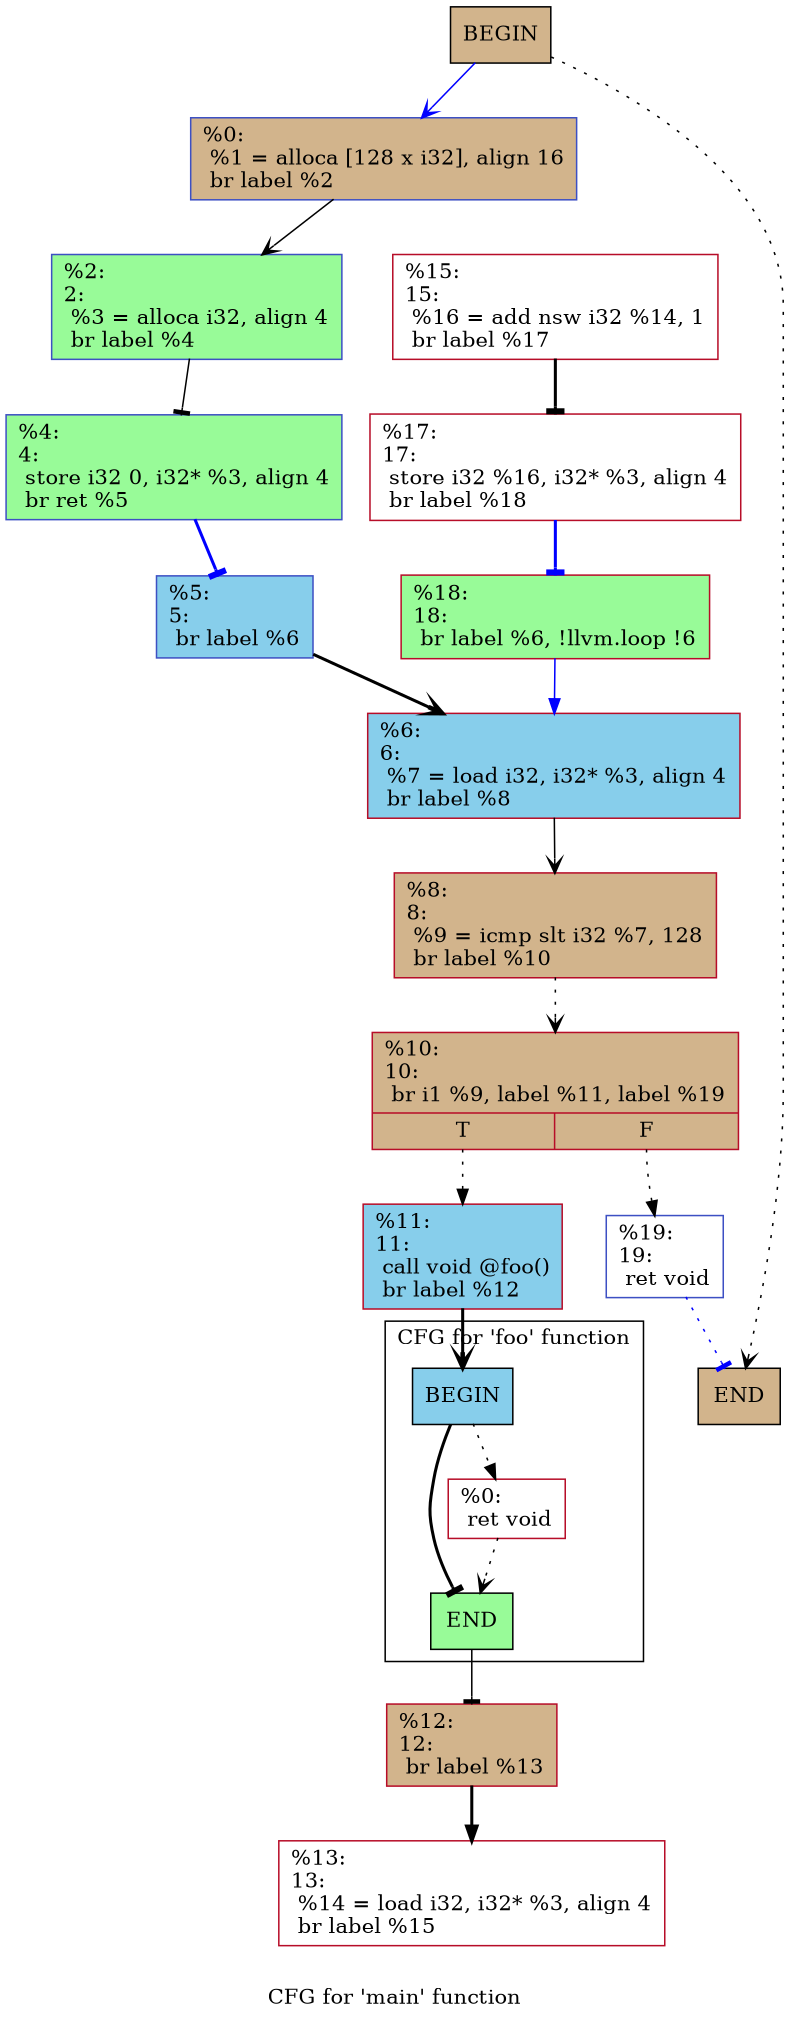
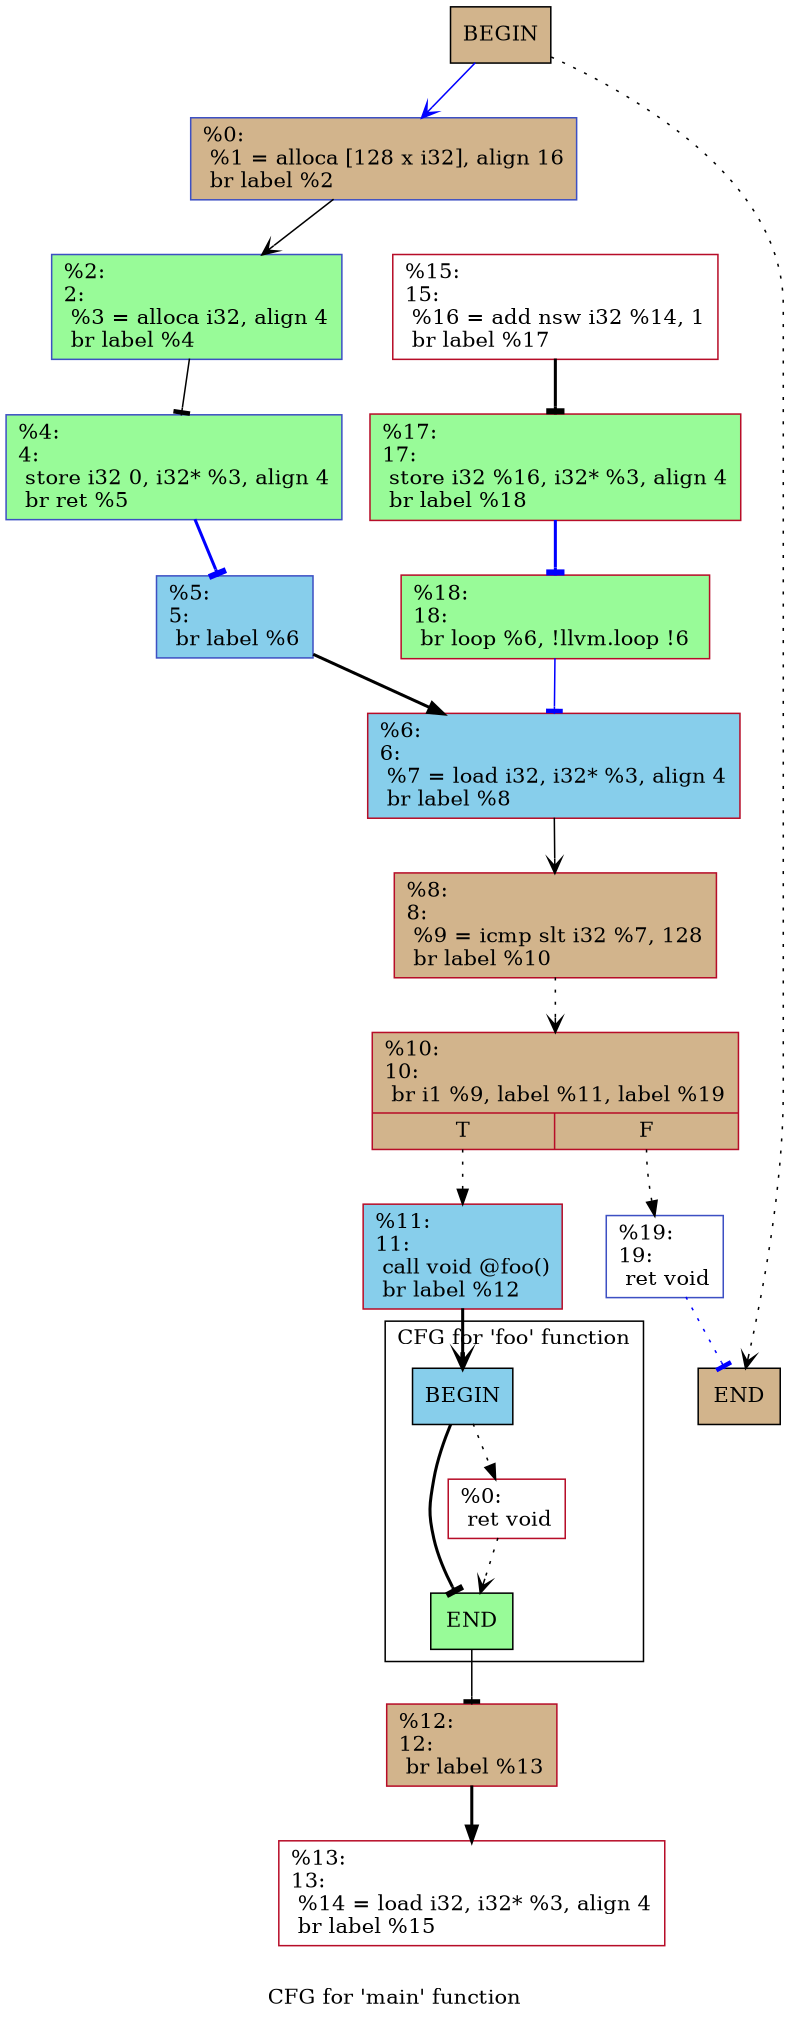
(555, 467) -> (555, 467)
(555, 639) -> (552, 639)
(371, 681) -> (371, 681)
(555, 682) -> (555, 682)
